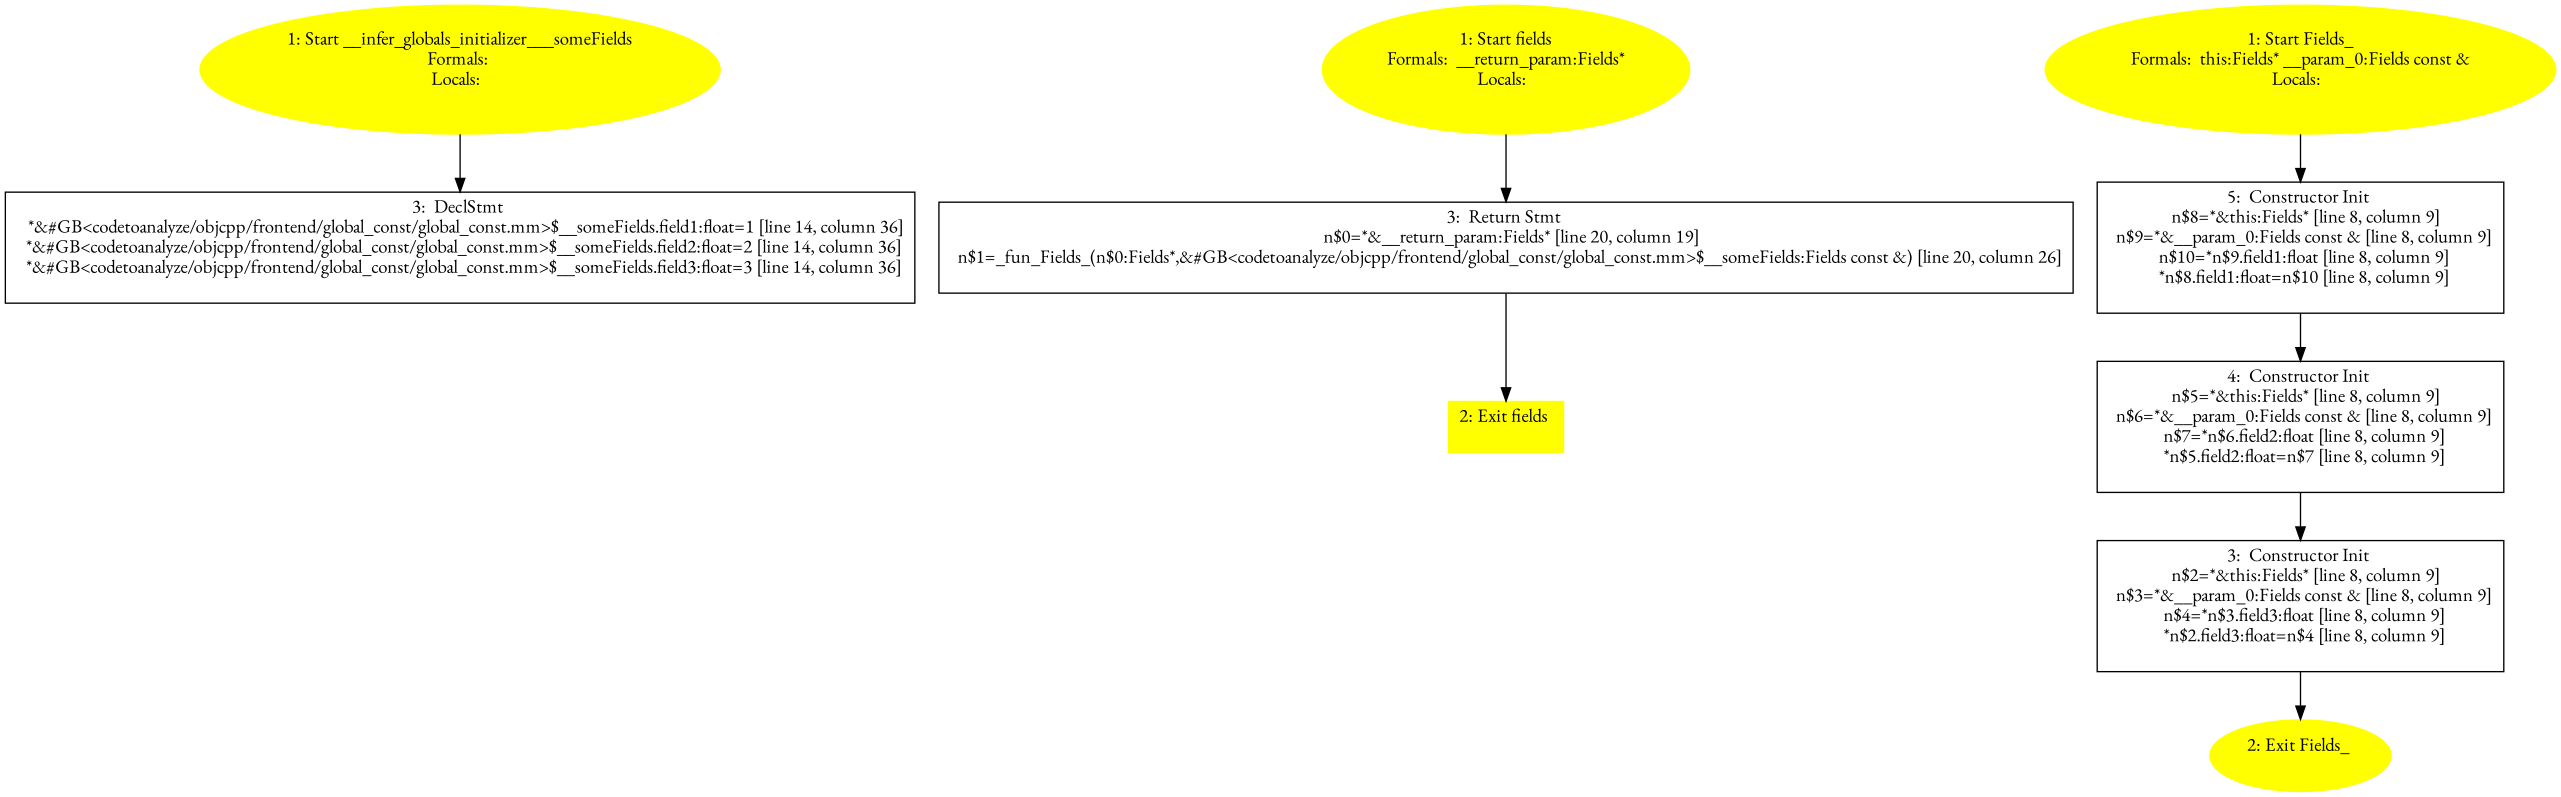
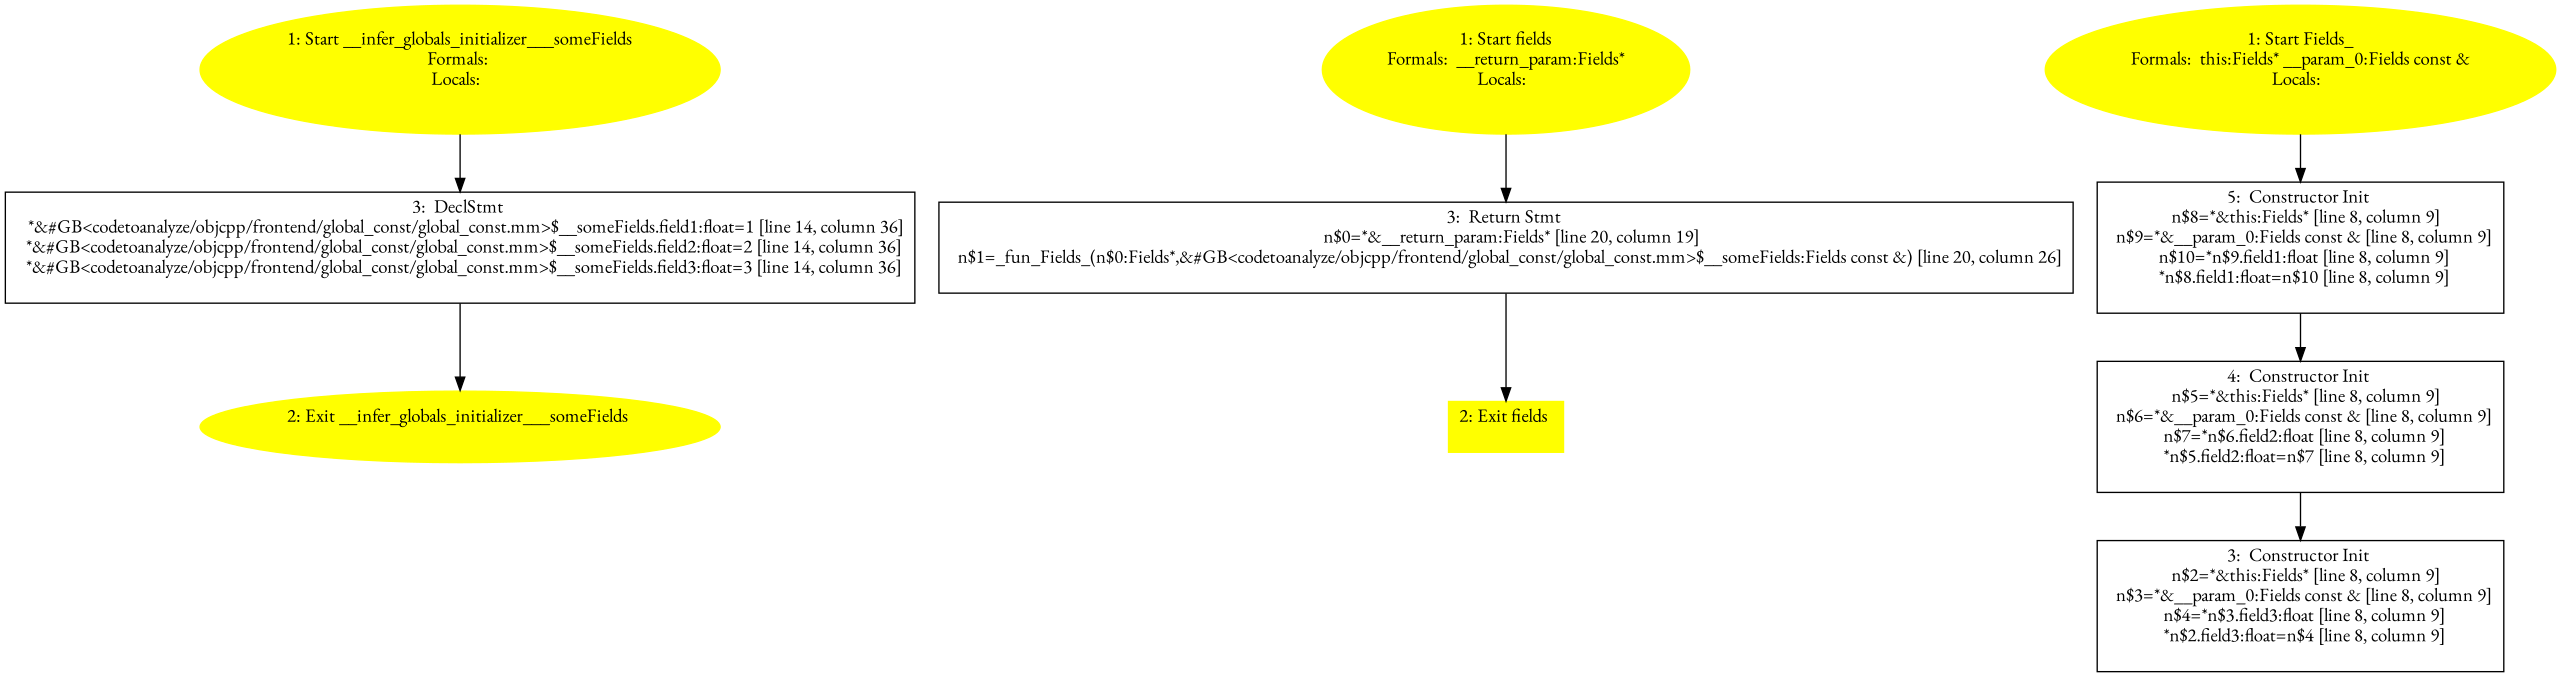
none -> (460, 427)
(2300, 756) -> none
